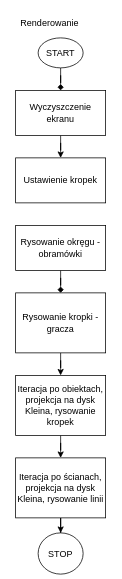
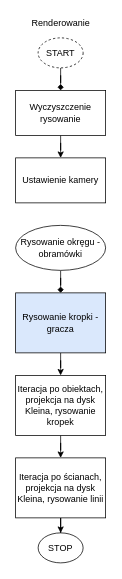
(49, 23) -> (60, 23)
(60, 53) -> (60, 53)
(60, 113) -> (60, 113)
(60, 180) -> (60, 180)
(60, 248) -> (60, 248)
(60, 323) -> (60, 323)
(60, 554) -> (60, 548)
